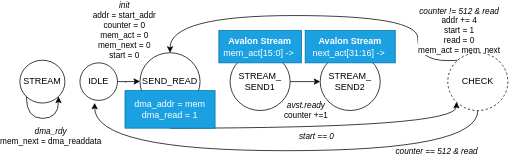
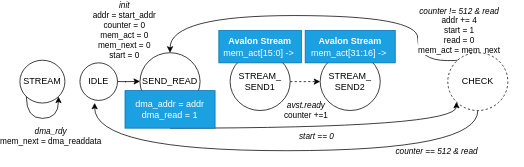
(350, 47) -> (350, 47)
(302, 81) -> (302, 81)
(170, 109) -> (170, 109)
